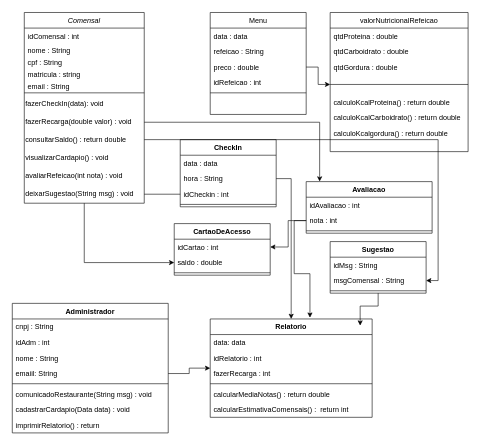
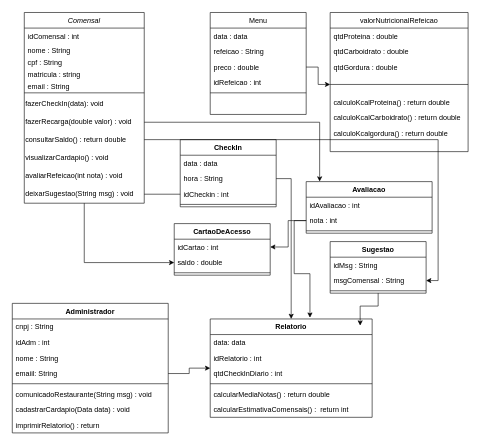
(246, 374) -> (252, 374)
